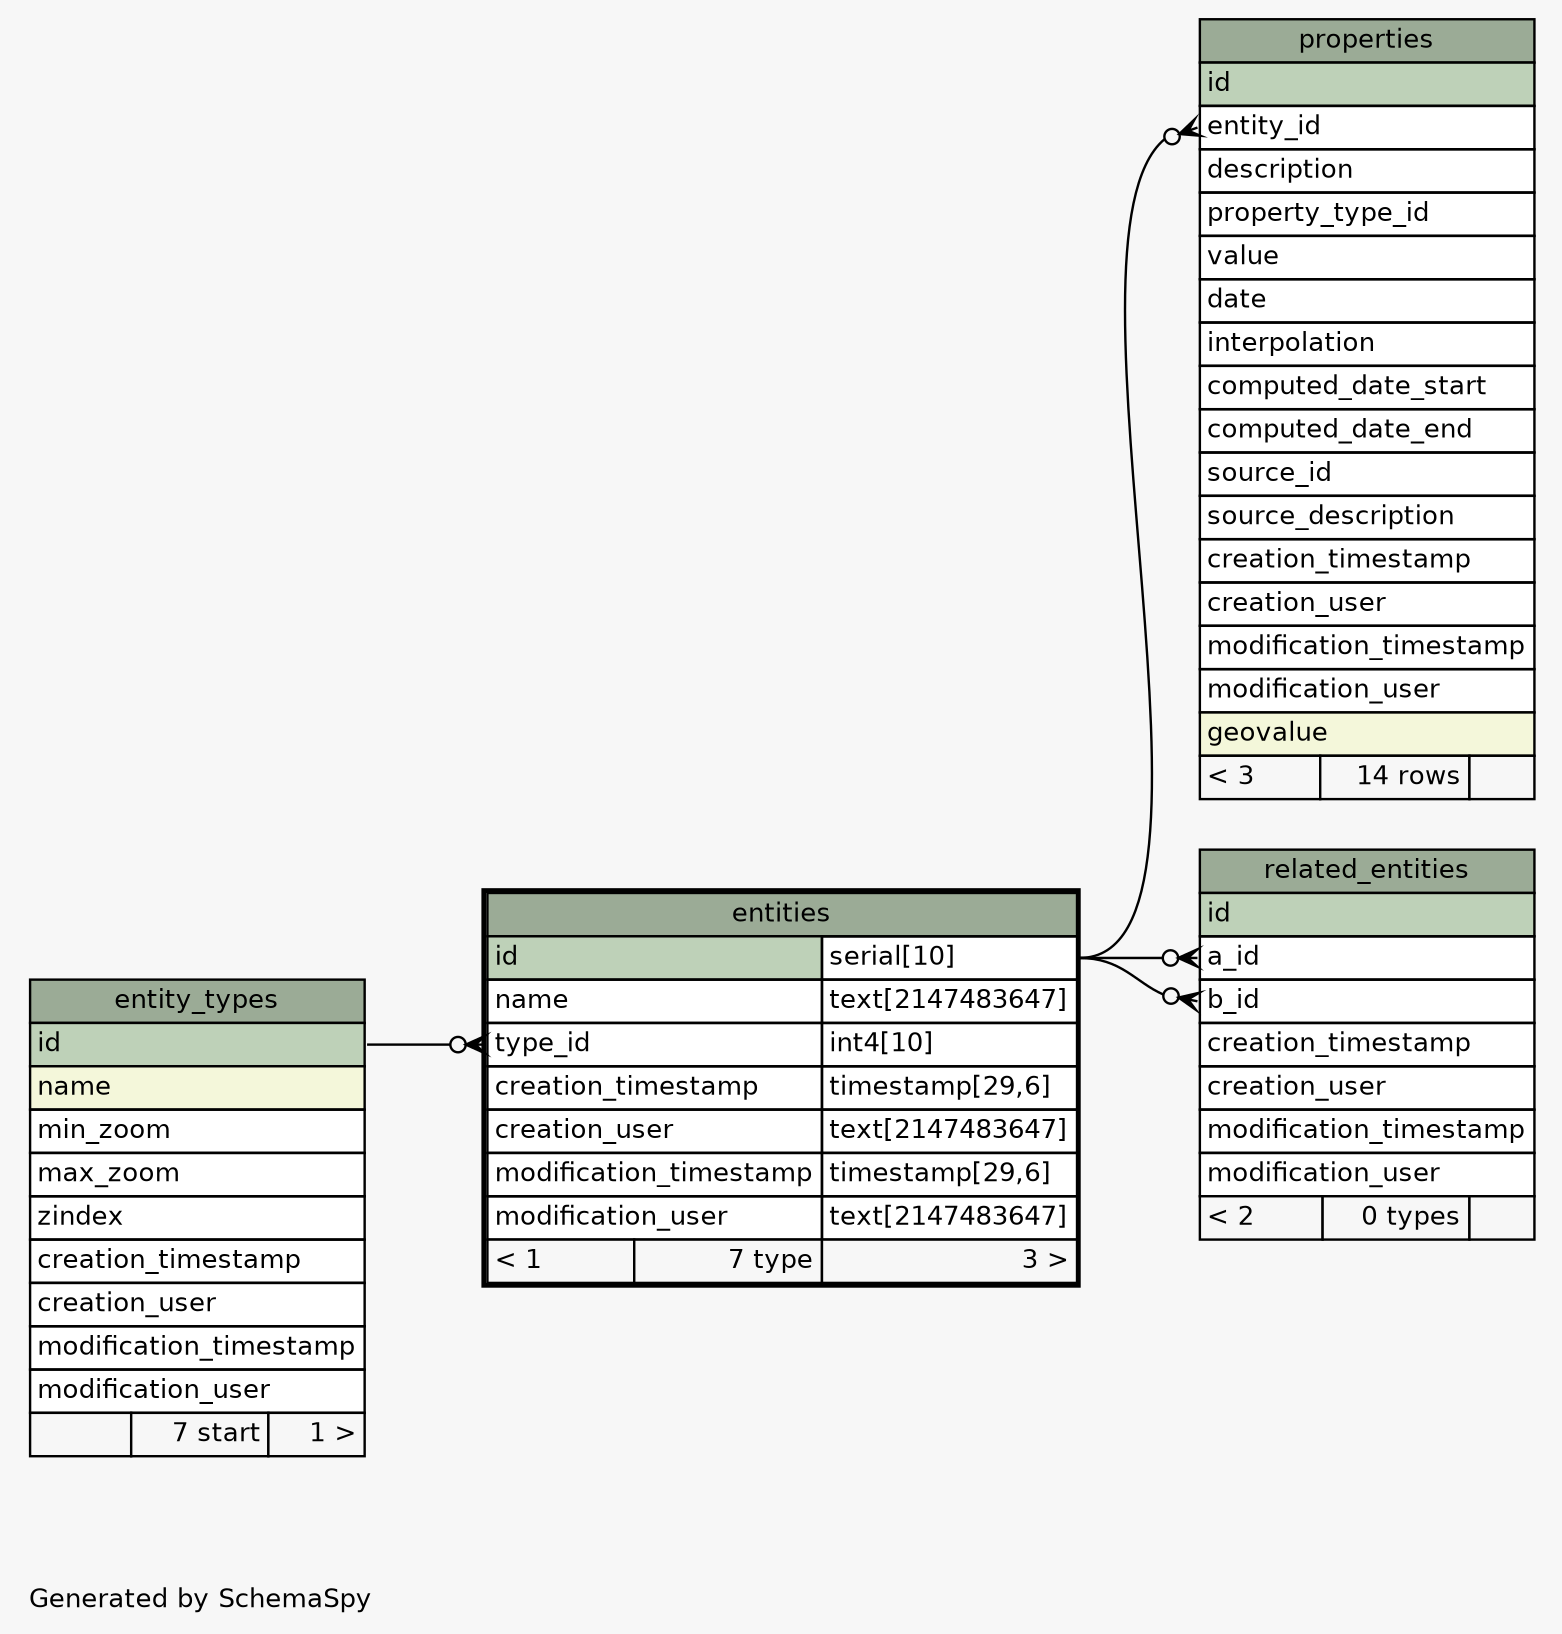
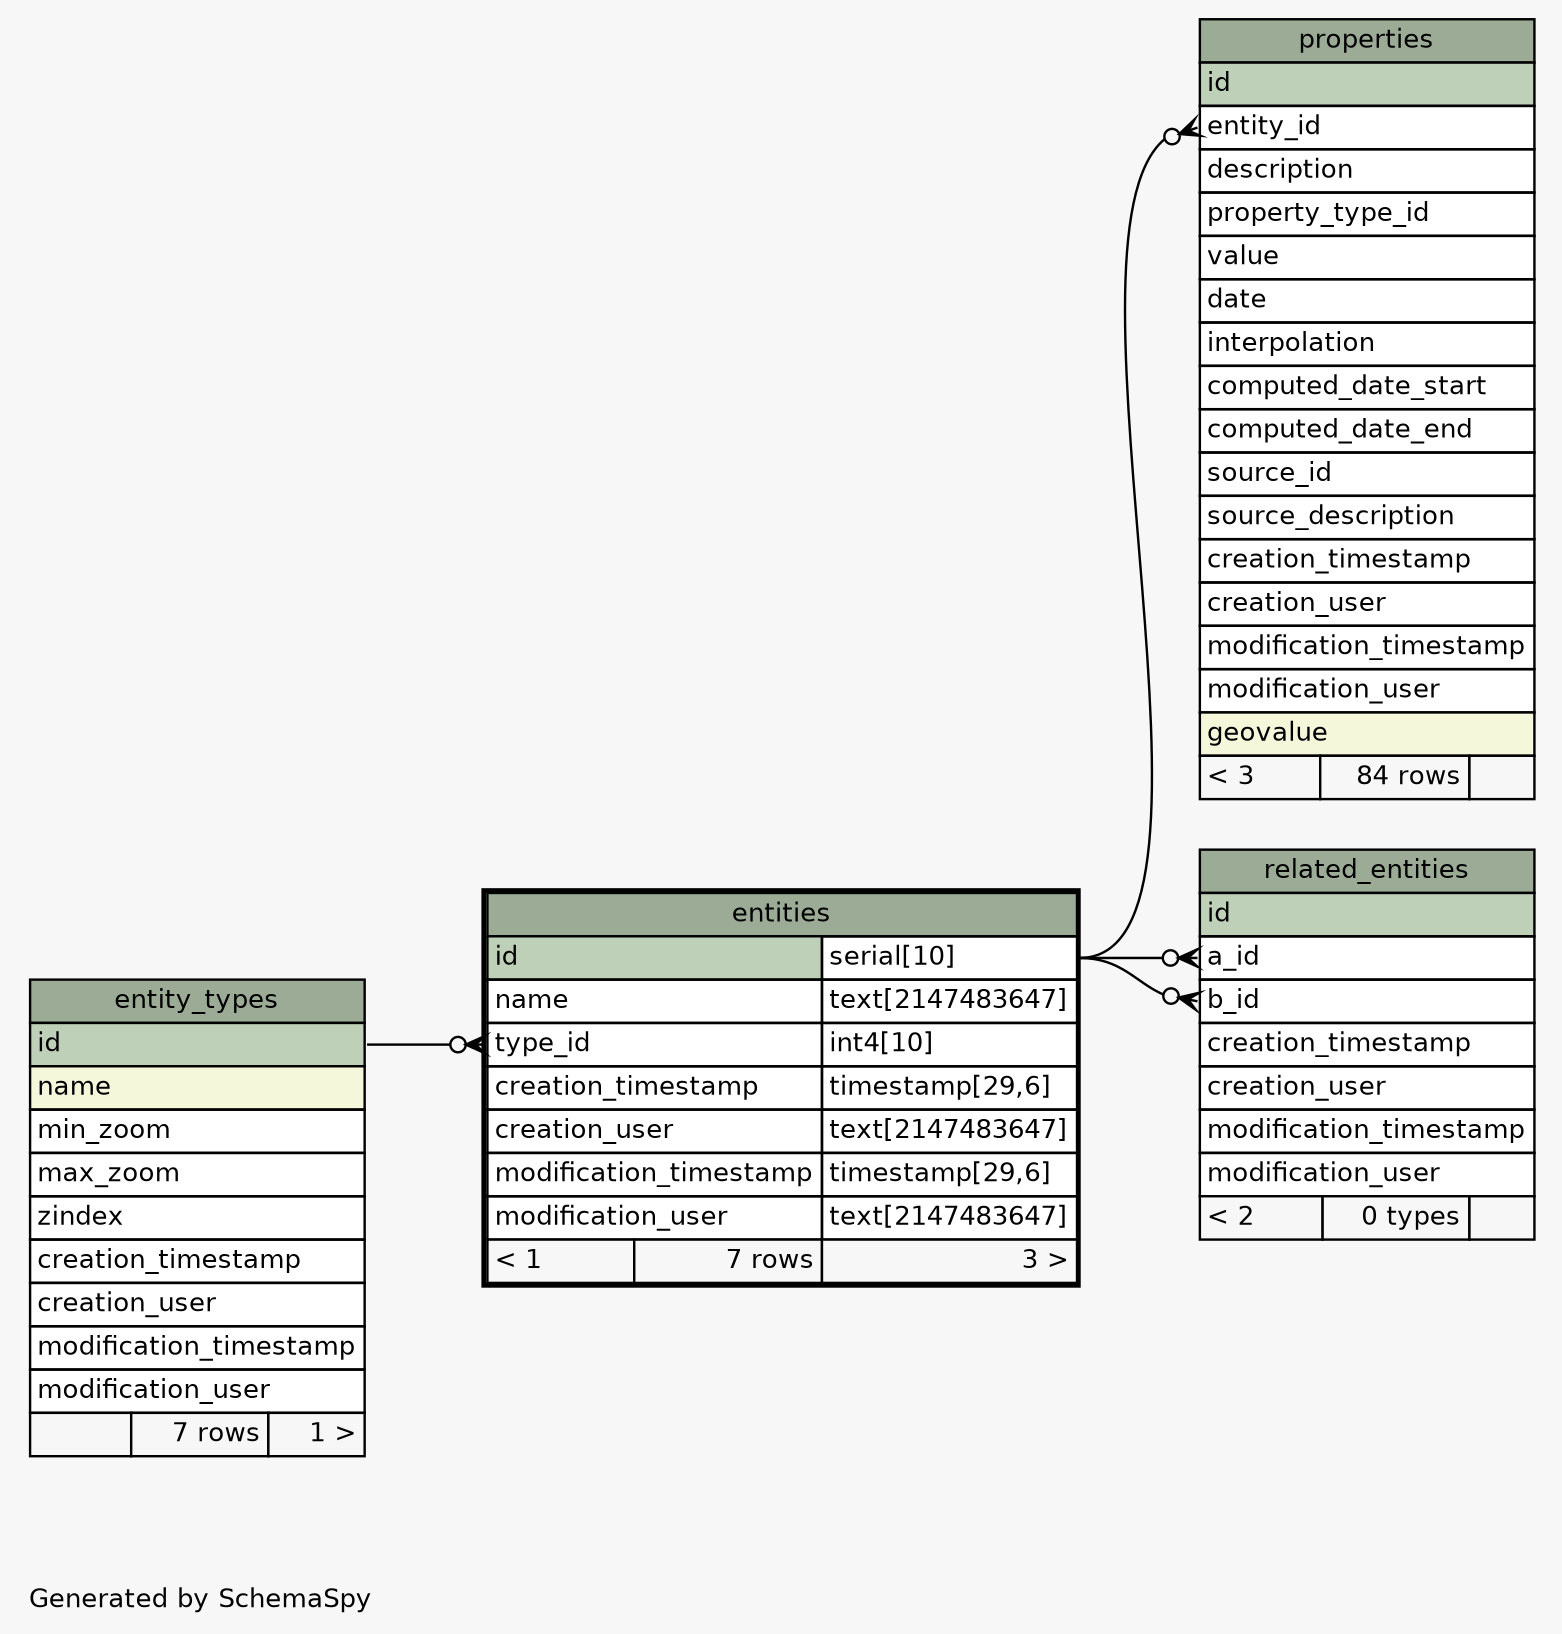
(1409, 776) -> (1409, 776)
(771, 1260) -> (770, 1260)
(217, 1433) -> (217, 1433)
